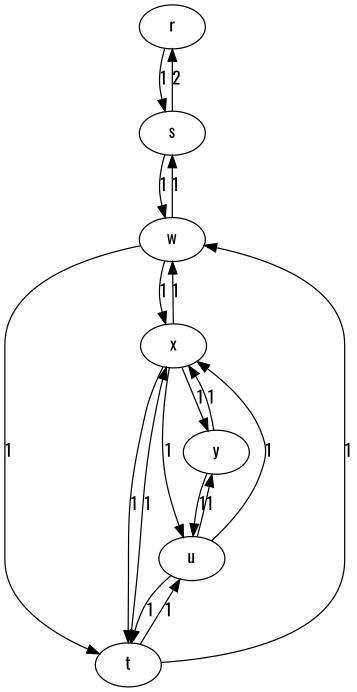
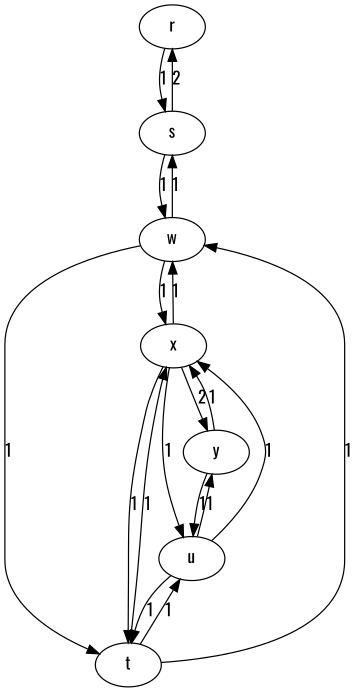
(200, 399) -> (202, 399)
